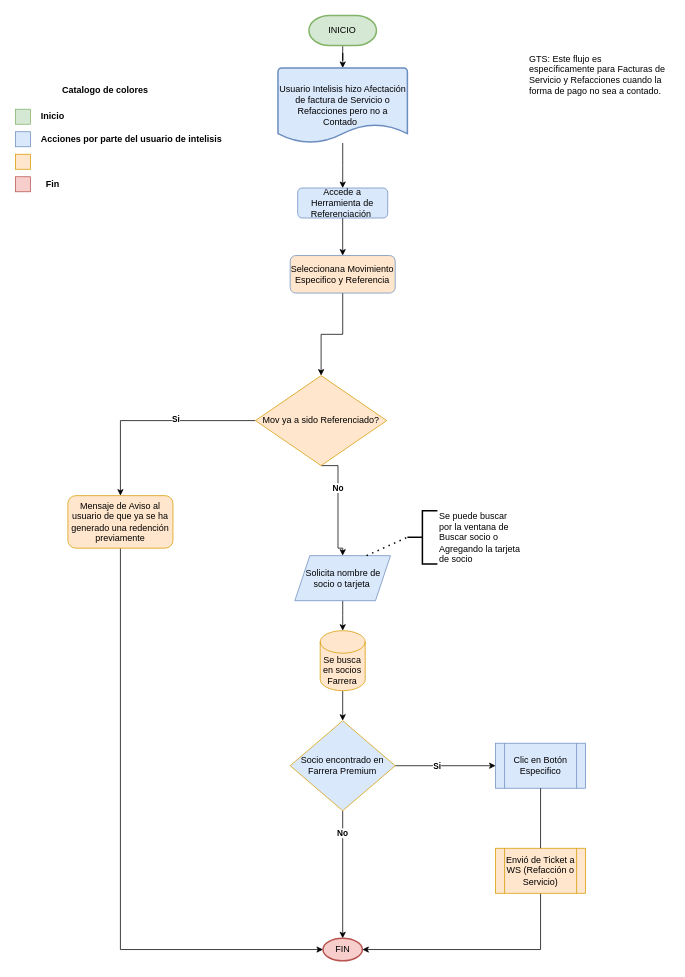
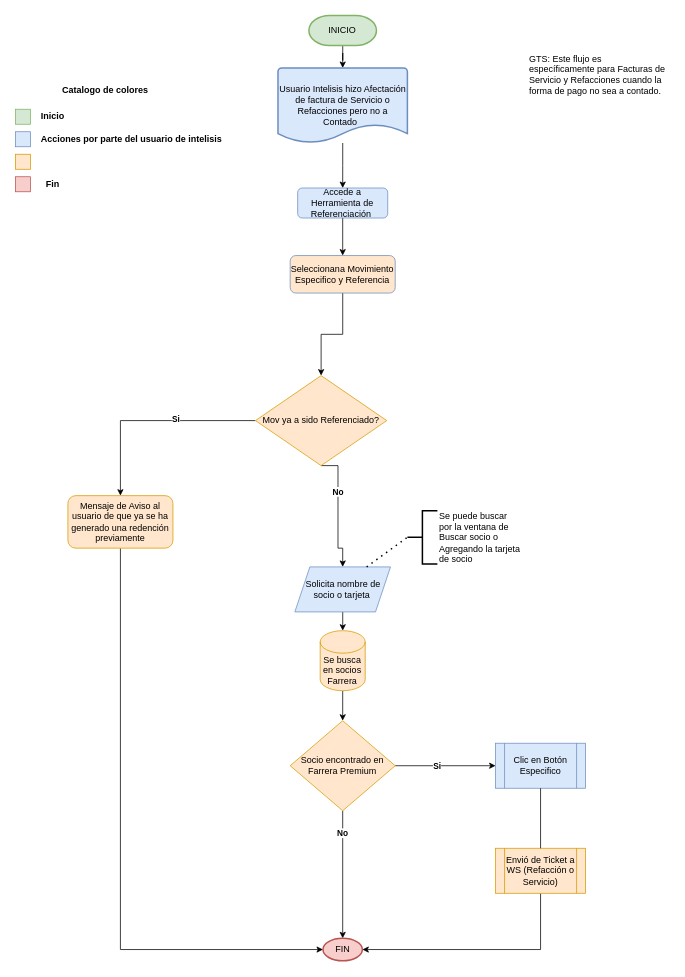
(343, 578) -> (343, 589)
(343, 765) -> (343, 765)
